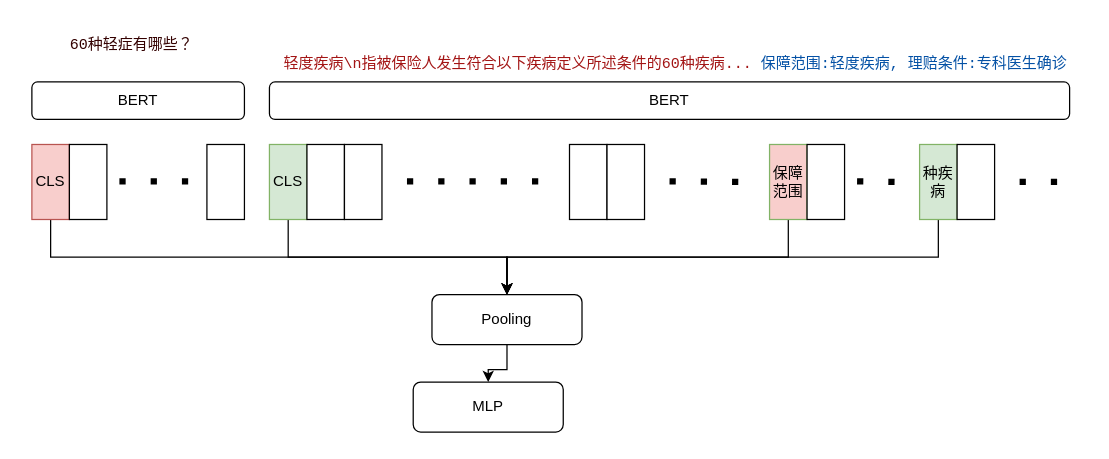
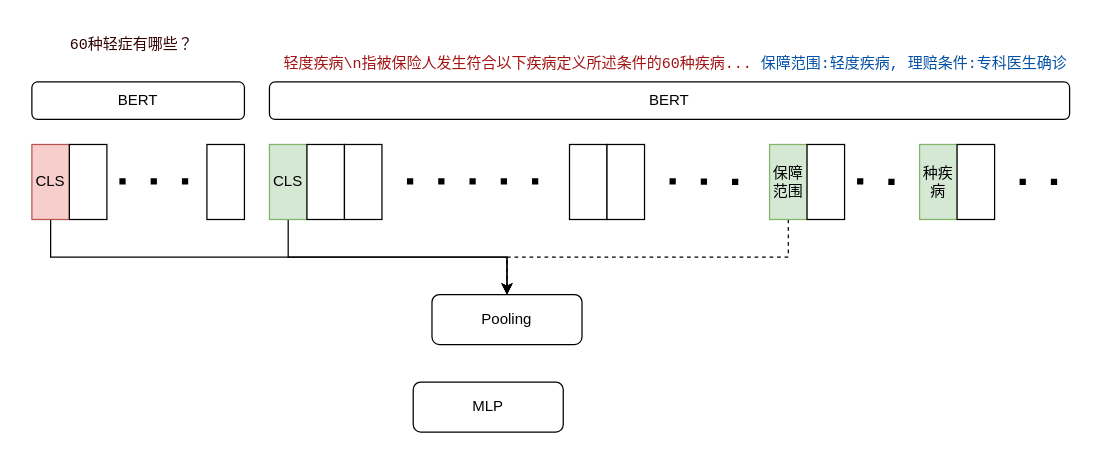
(788, 182) -> (788, 182)
(788, 237) -> (788, 237)
(882, 257) -> none
(507, 367) -> none
